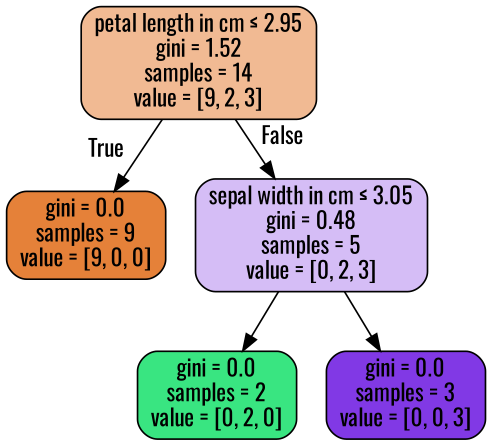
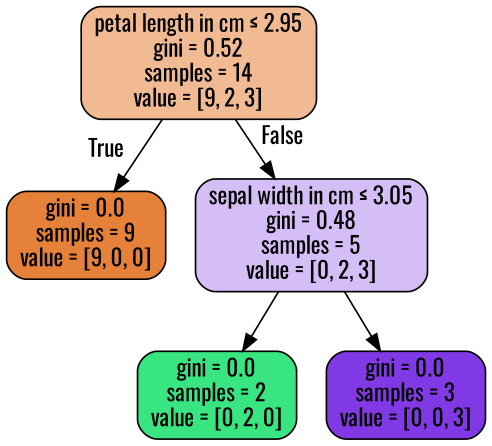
(199, 50) -> (199, 50)
